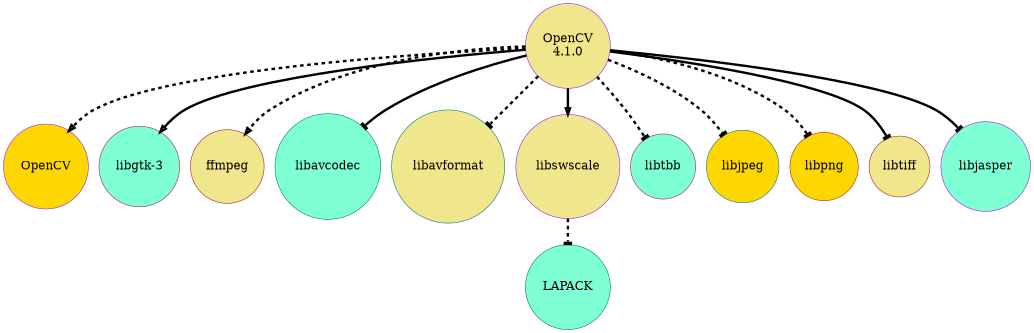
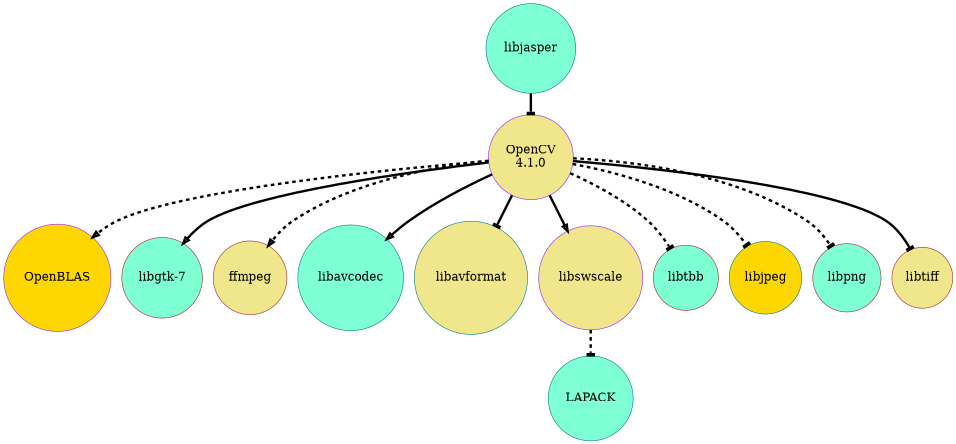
(789, 72) -> (531, 103)
(442, 82) -> (440, 201)
(514, 100) -> (505, 210)
(46, 167) -> (57, 278)
(139, 167) -> (162, 278)
(824, 167) -> (847, 278)
(986, 167) -> (531, 48)
